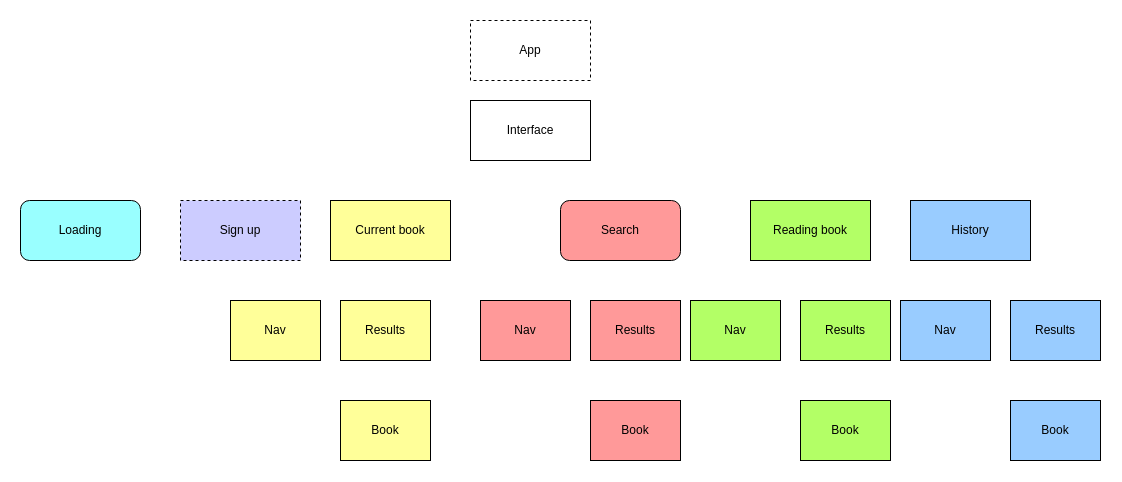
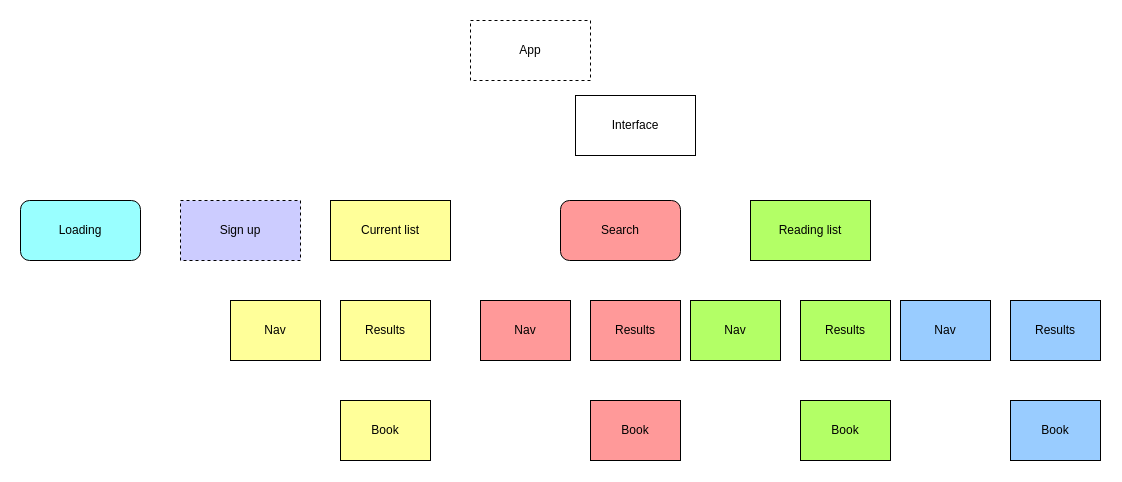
(531, 131) -> (636, 126)
(391, 231) -> (391, 231)
(811, 231) -> (811, 231)
(971, 231) -> none
